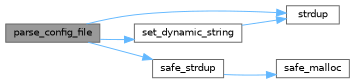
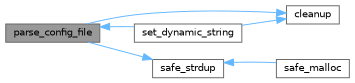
(313, 15) -> (313, 15)
(112, 40) -> (122, 27)
(245, 75) -> (255, 62)
